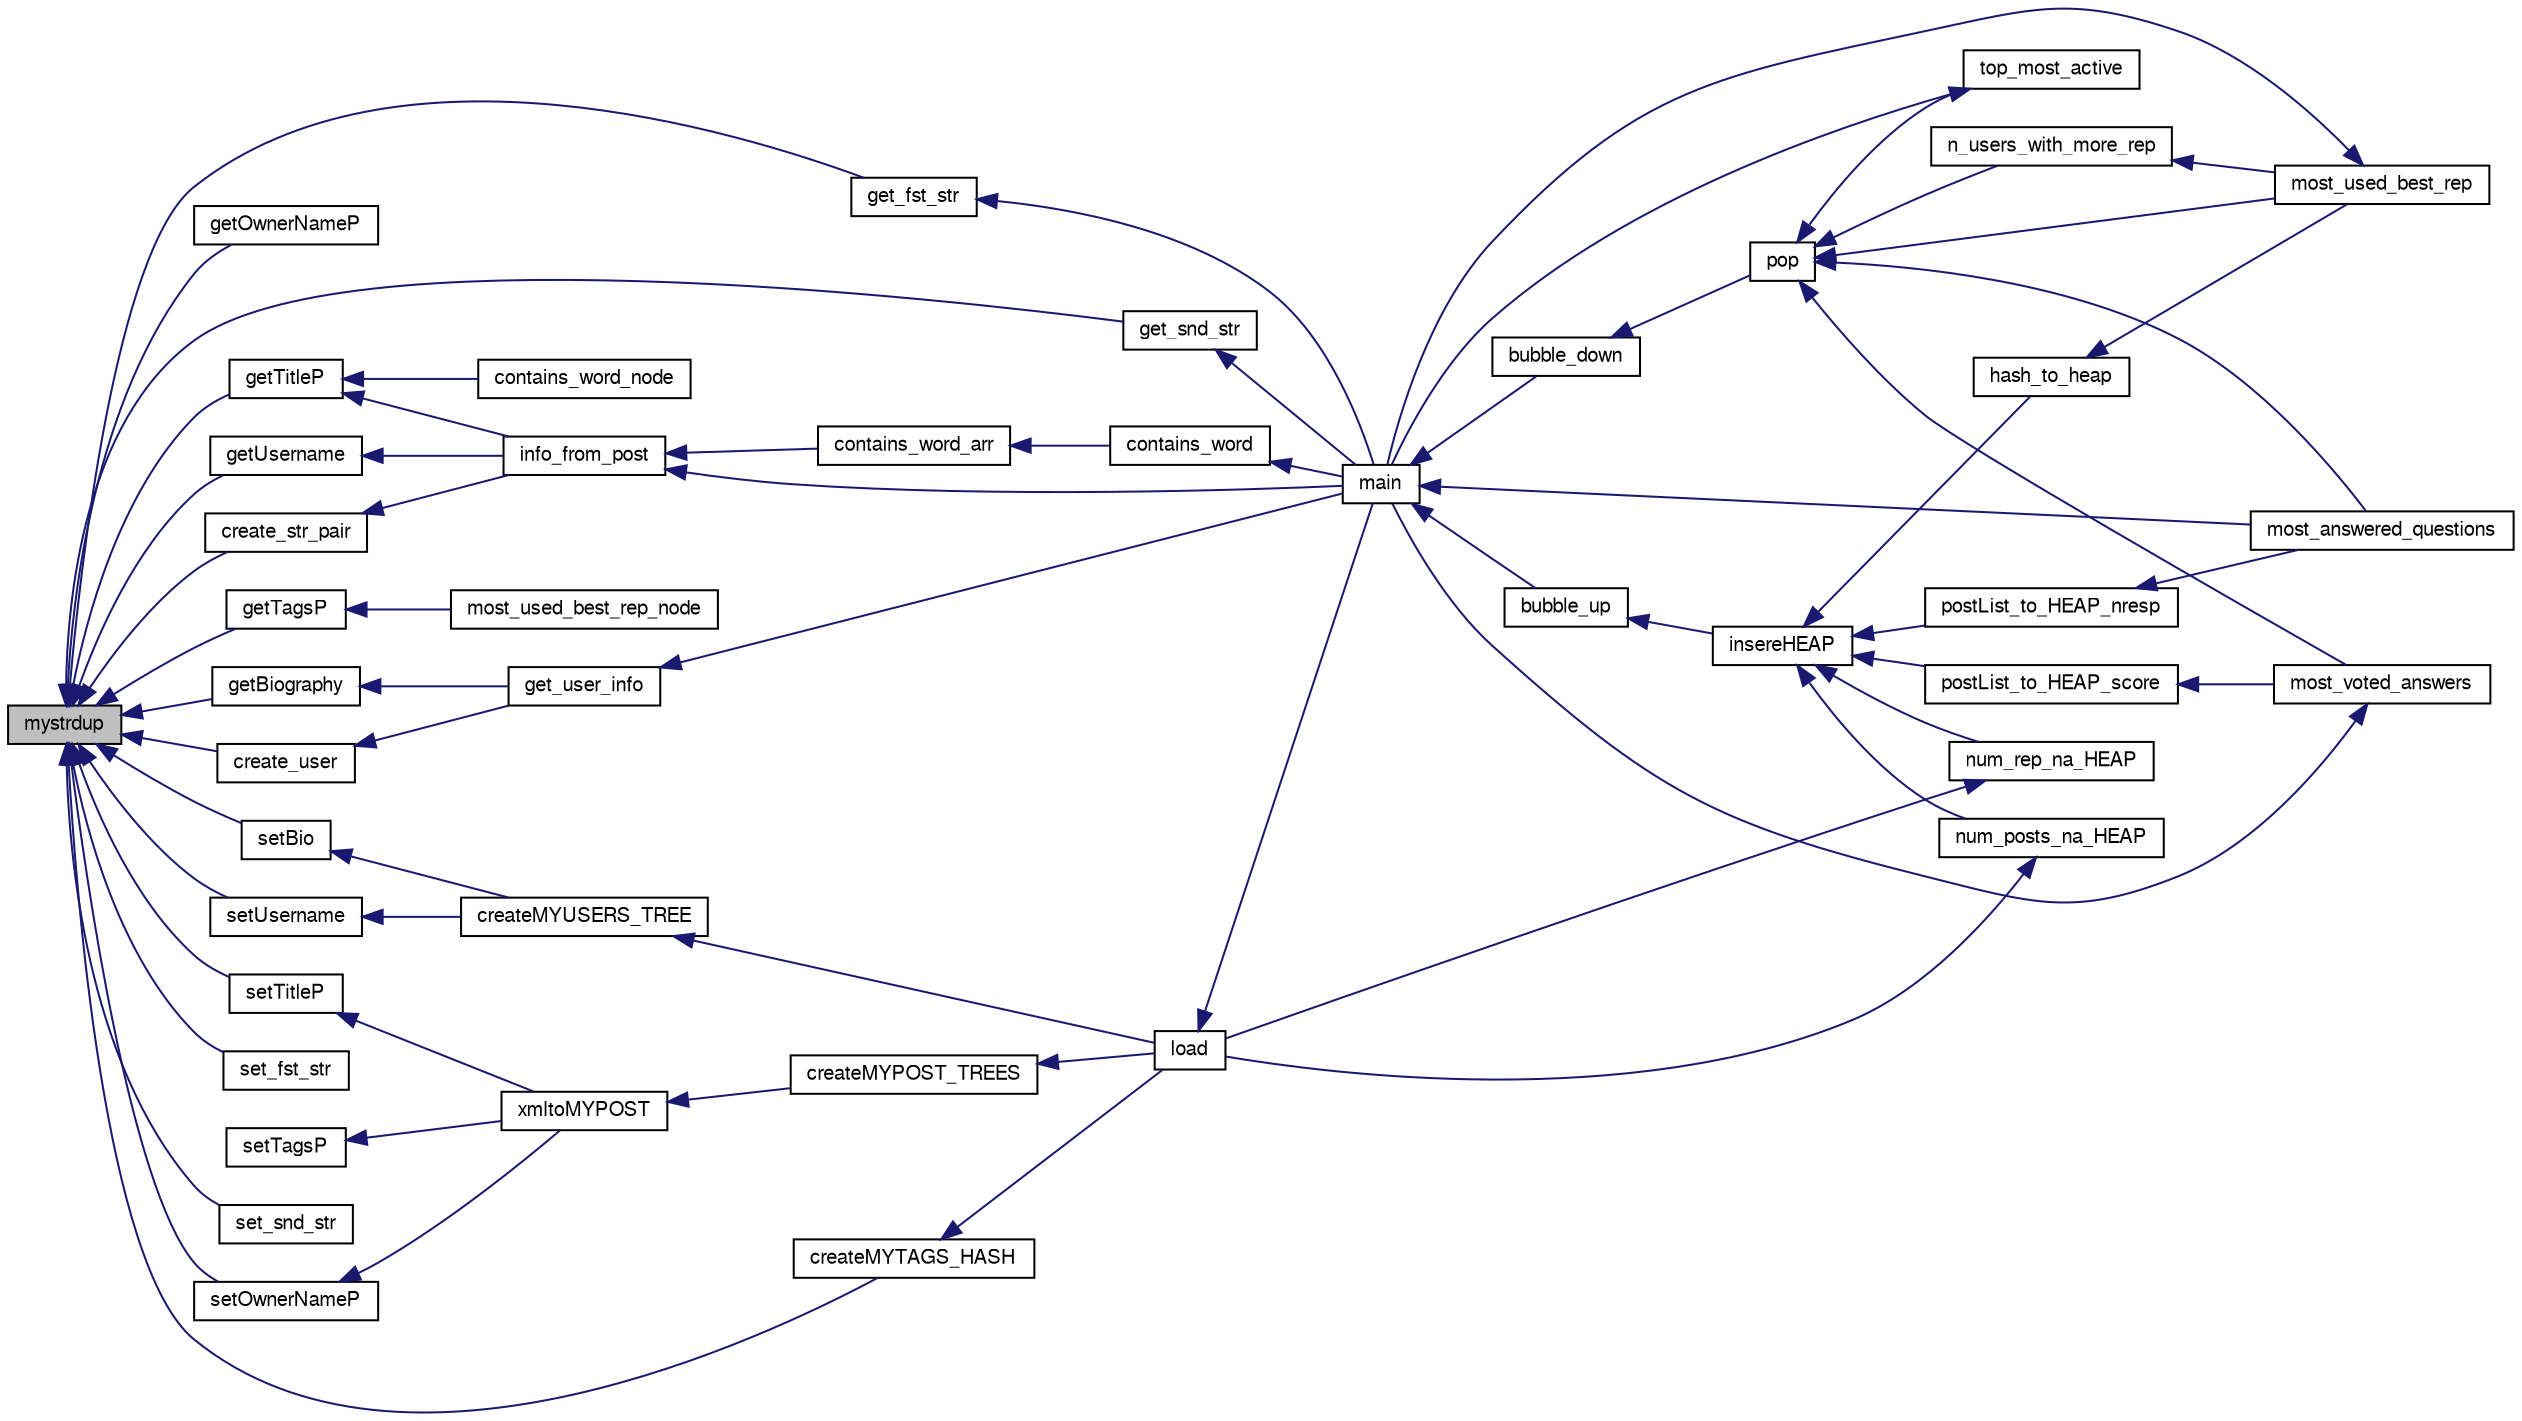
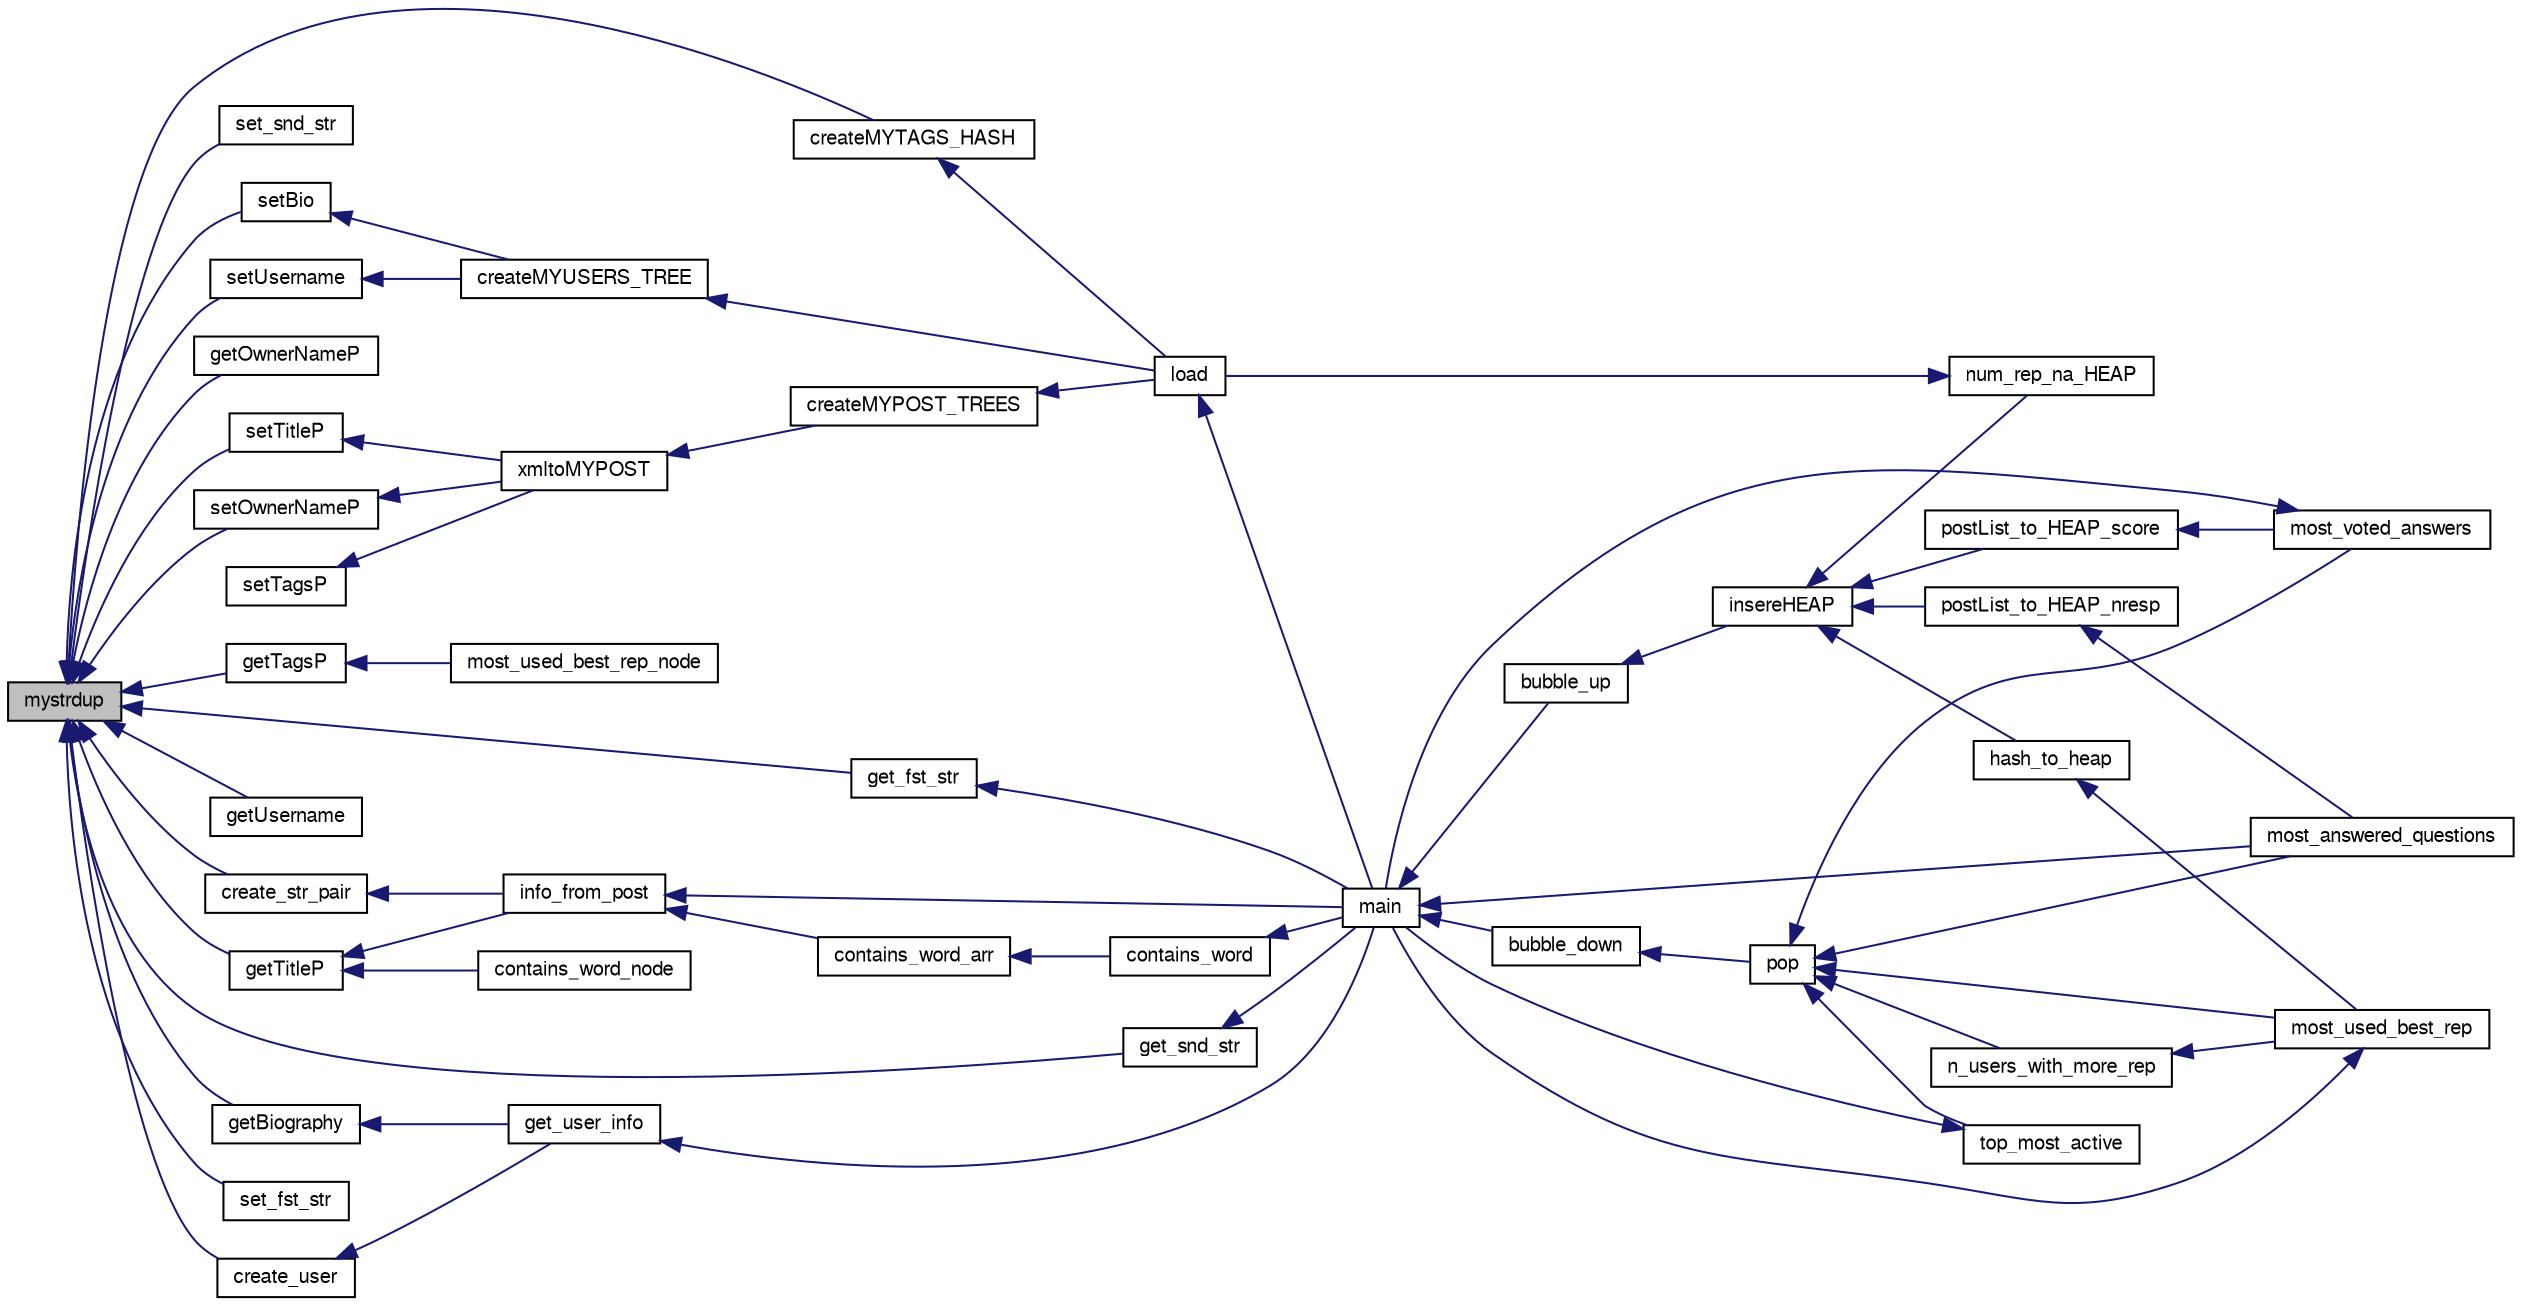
(443, 456) -> none
(2052, 838) -> none
